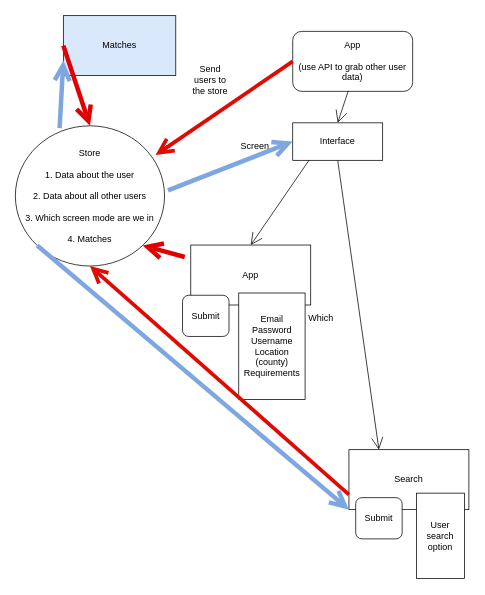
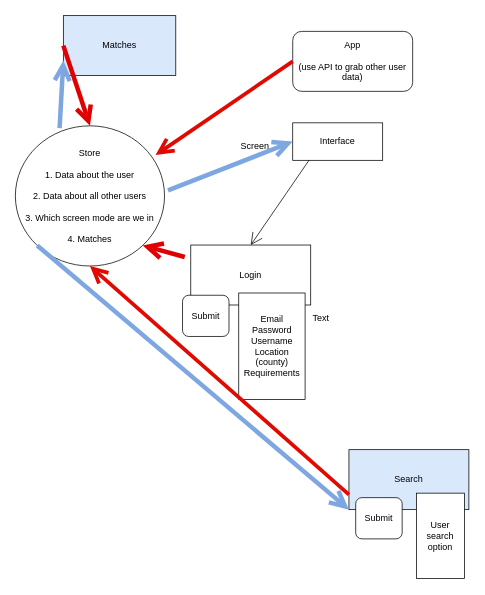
(210, 80) -> none
(344, 106) -> none
(251, 275) -> (251, 275)
(359, 305) -> none
(321, 318) -> (321, 318)
(409, 480) -> (409, 480)
